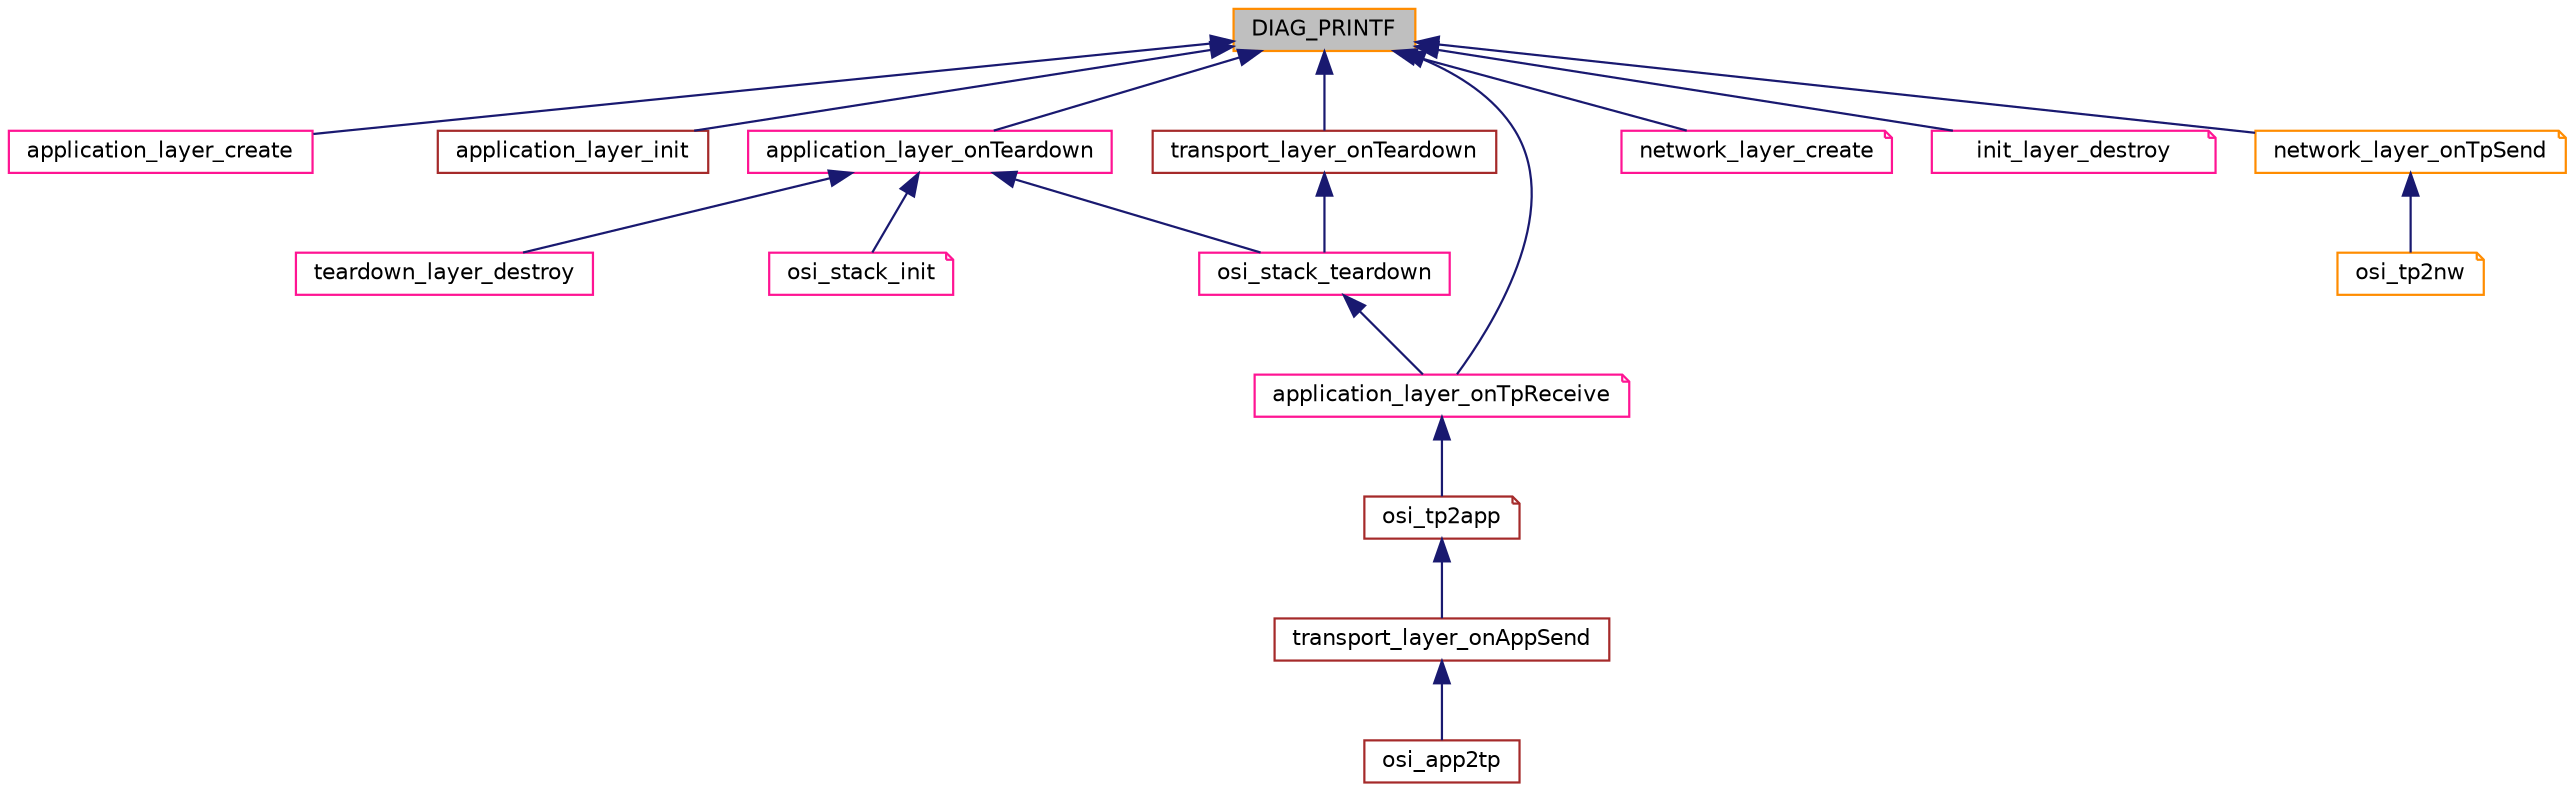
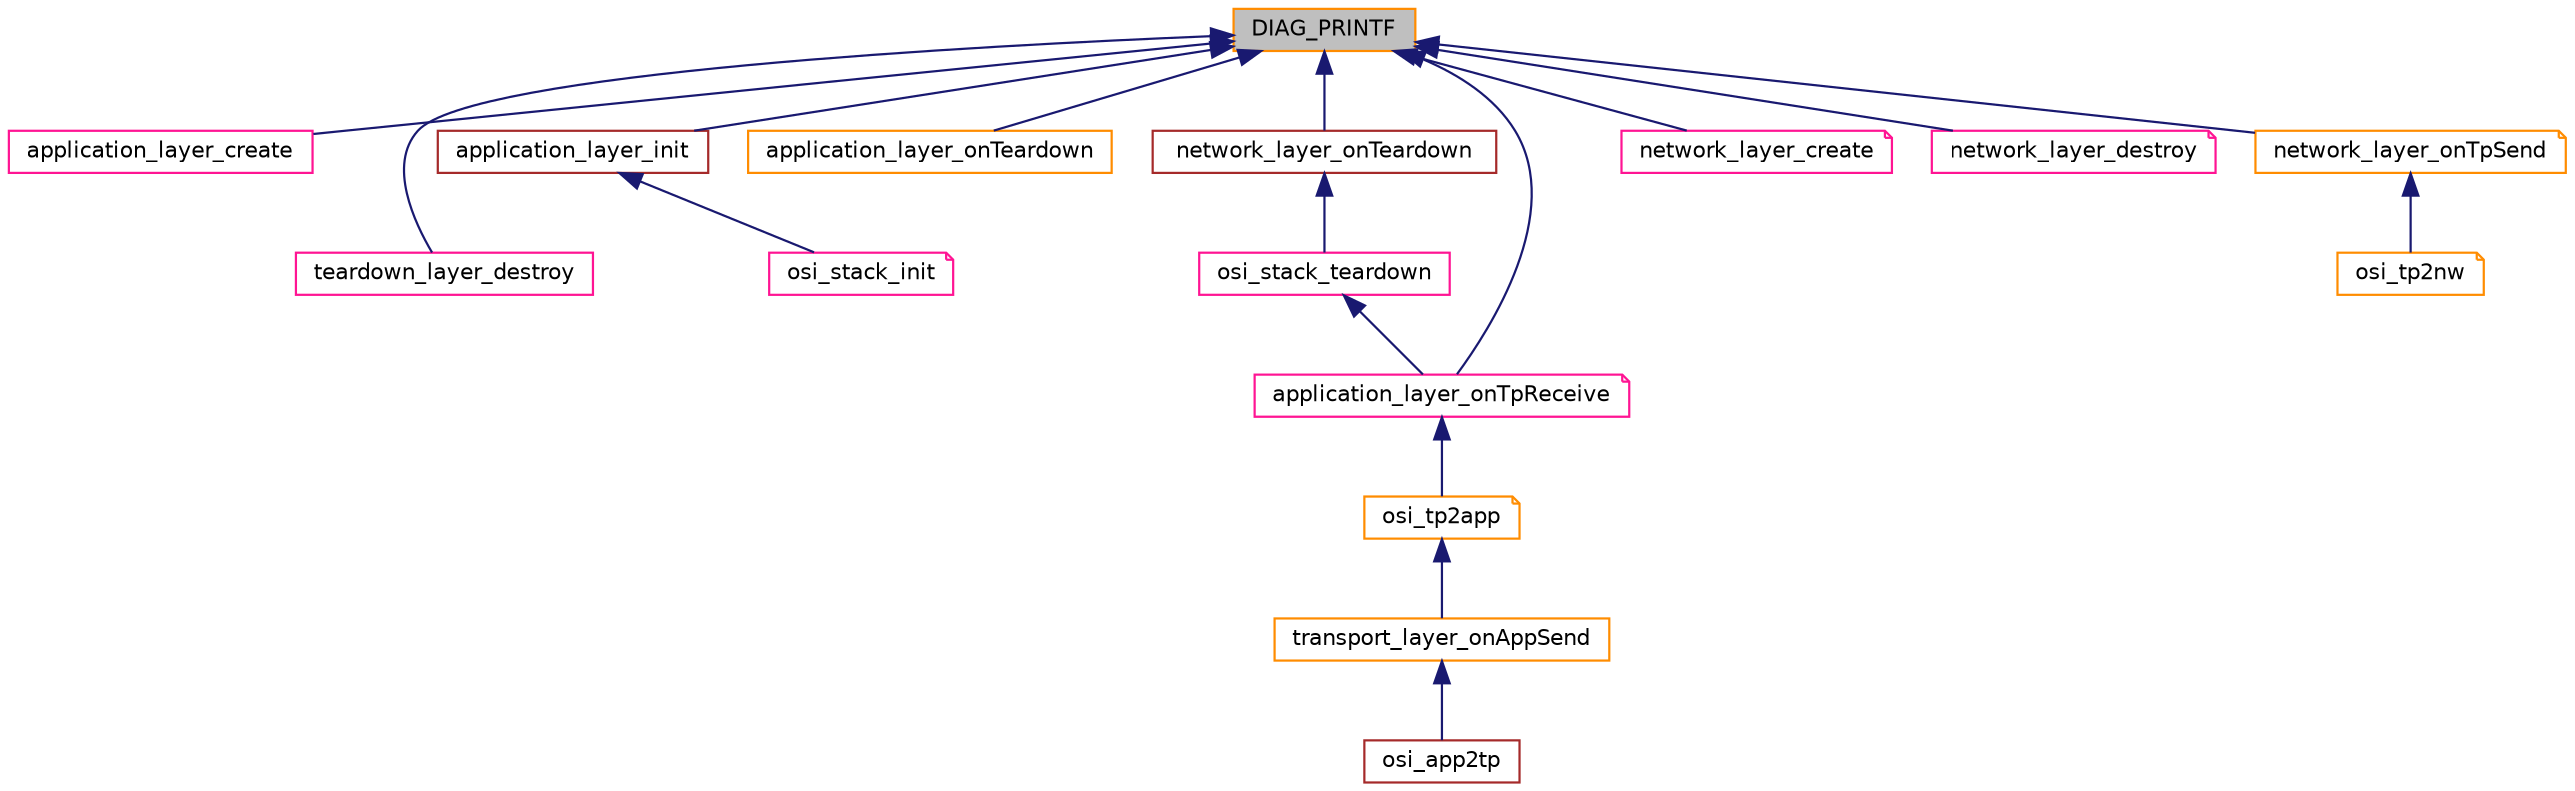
(930, 152) -> (930, 152)
(1324, 152) -> (1324, 152)
(2074, 152) -> (2074, 152)
(677, 215) -> (745, 65)
(1138, 216) -> none
(890, 223) -> (727, 217)
(1442, 518) -> (1442, 518)
(1442, 640) -> (1442, 640)
